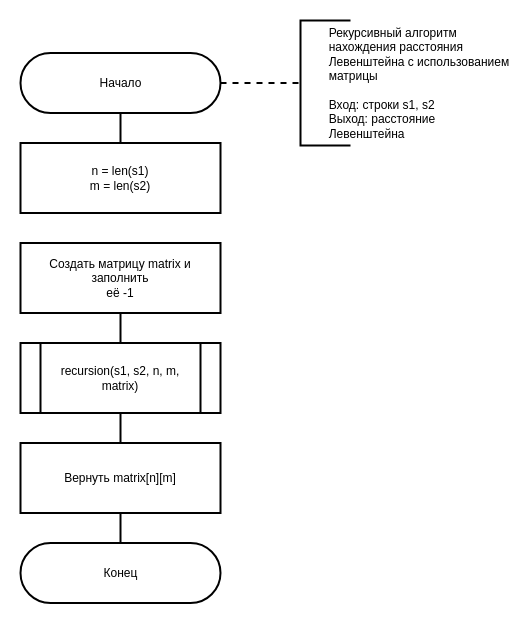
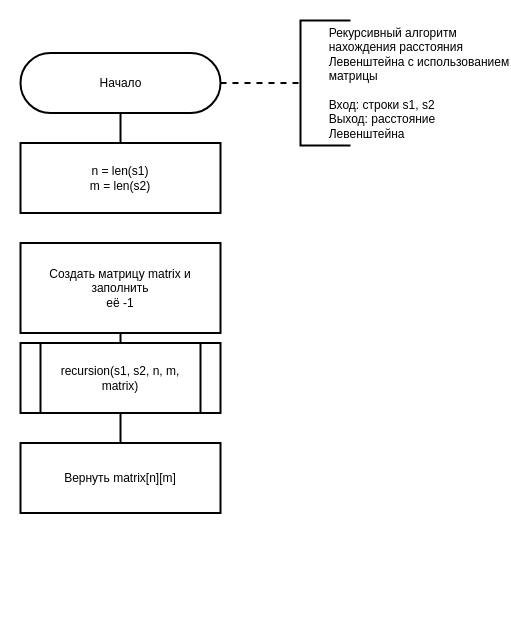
(121, 278) -> (121, 288)
(121, 528) -> none
(121, 573) -> none
